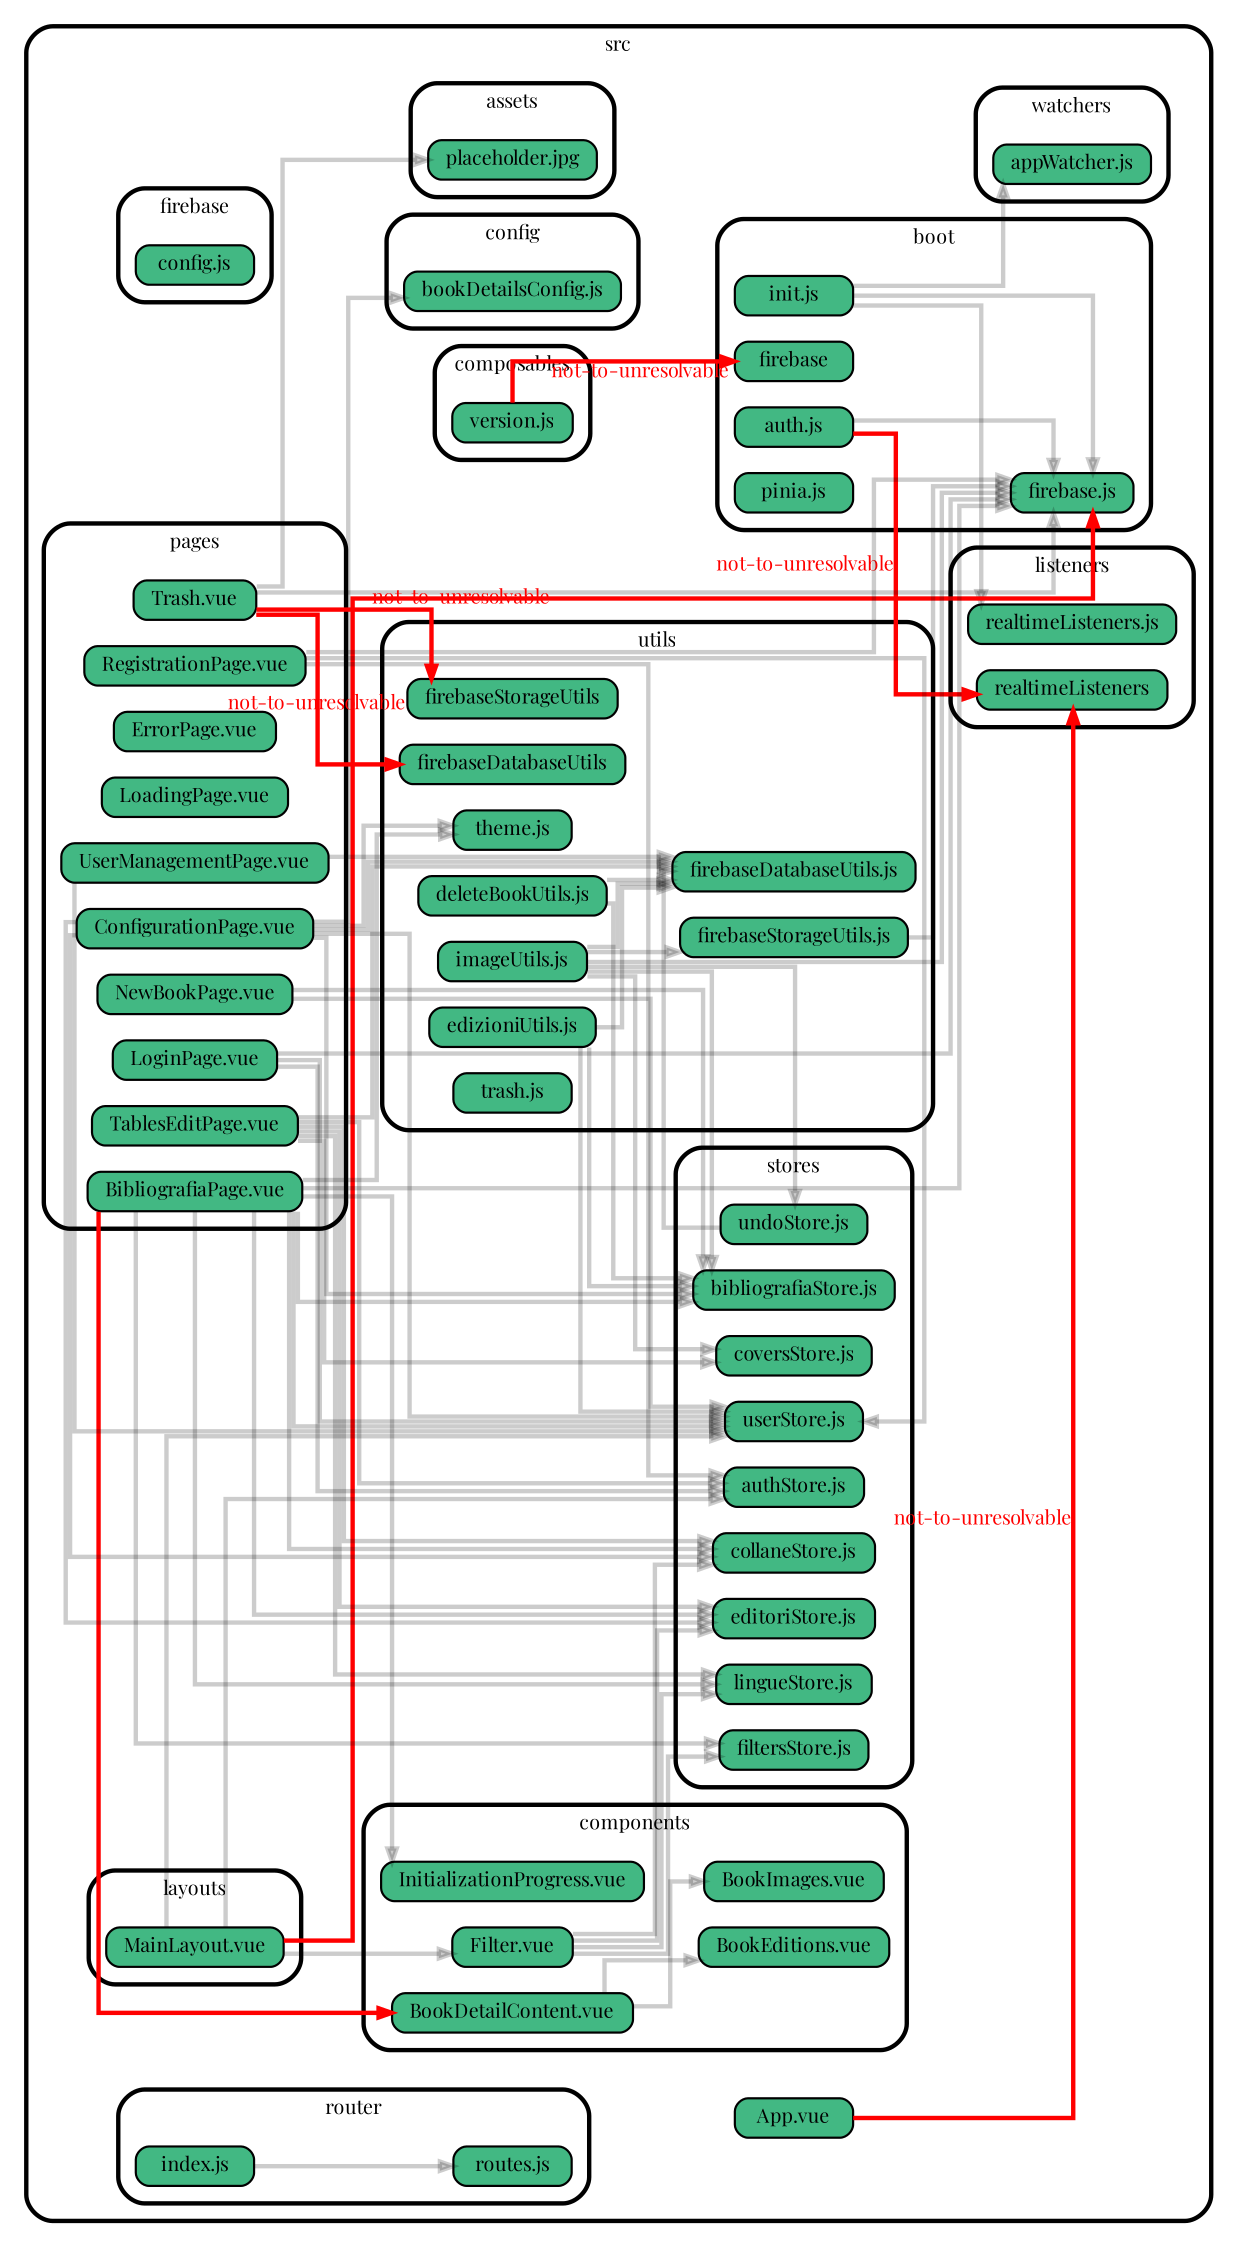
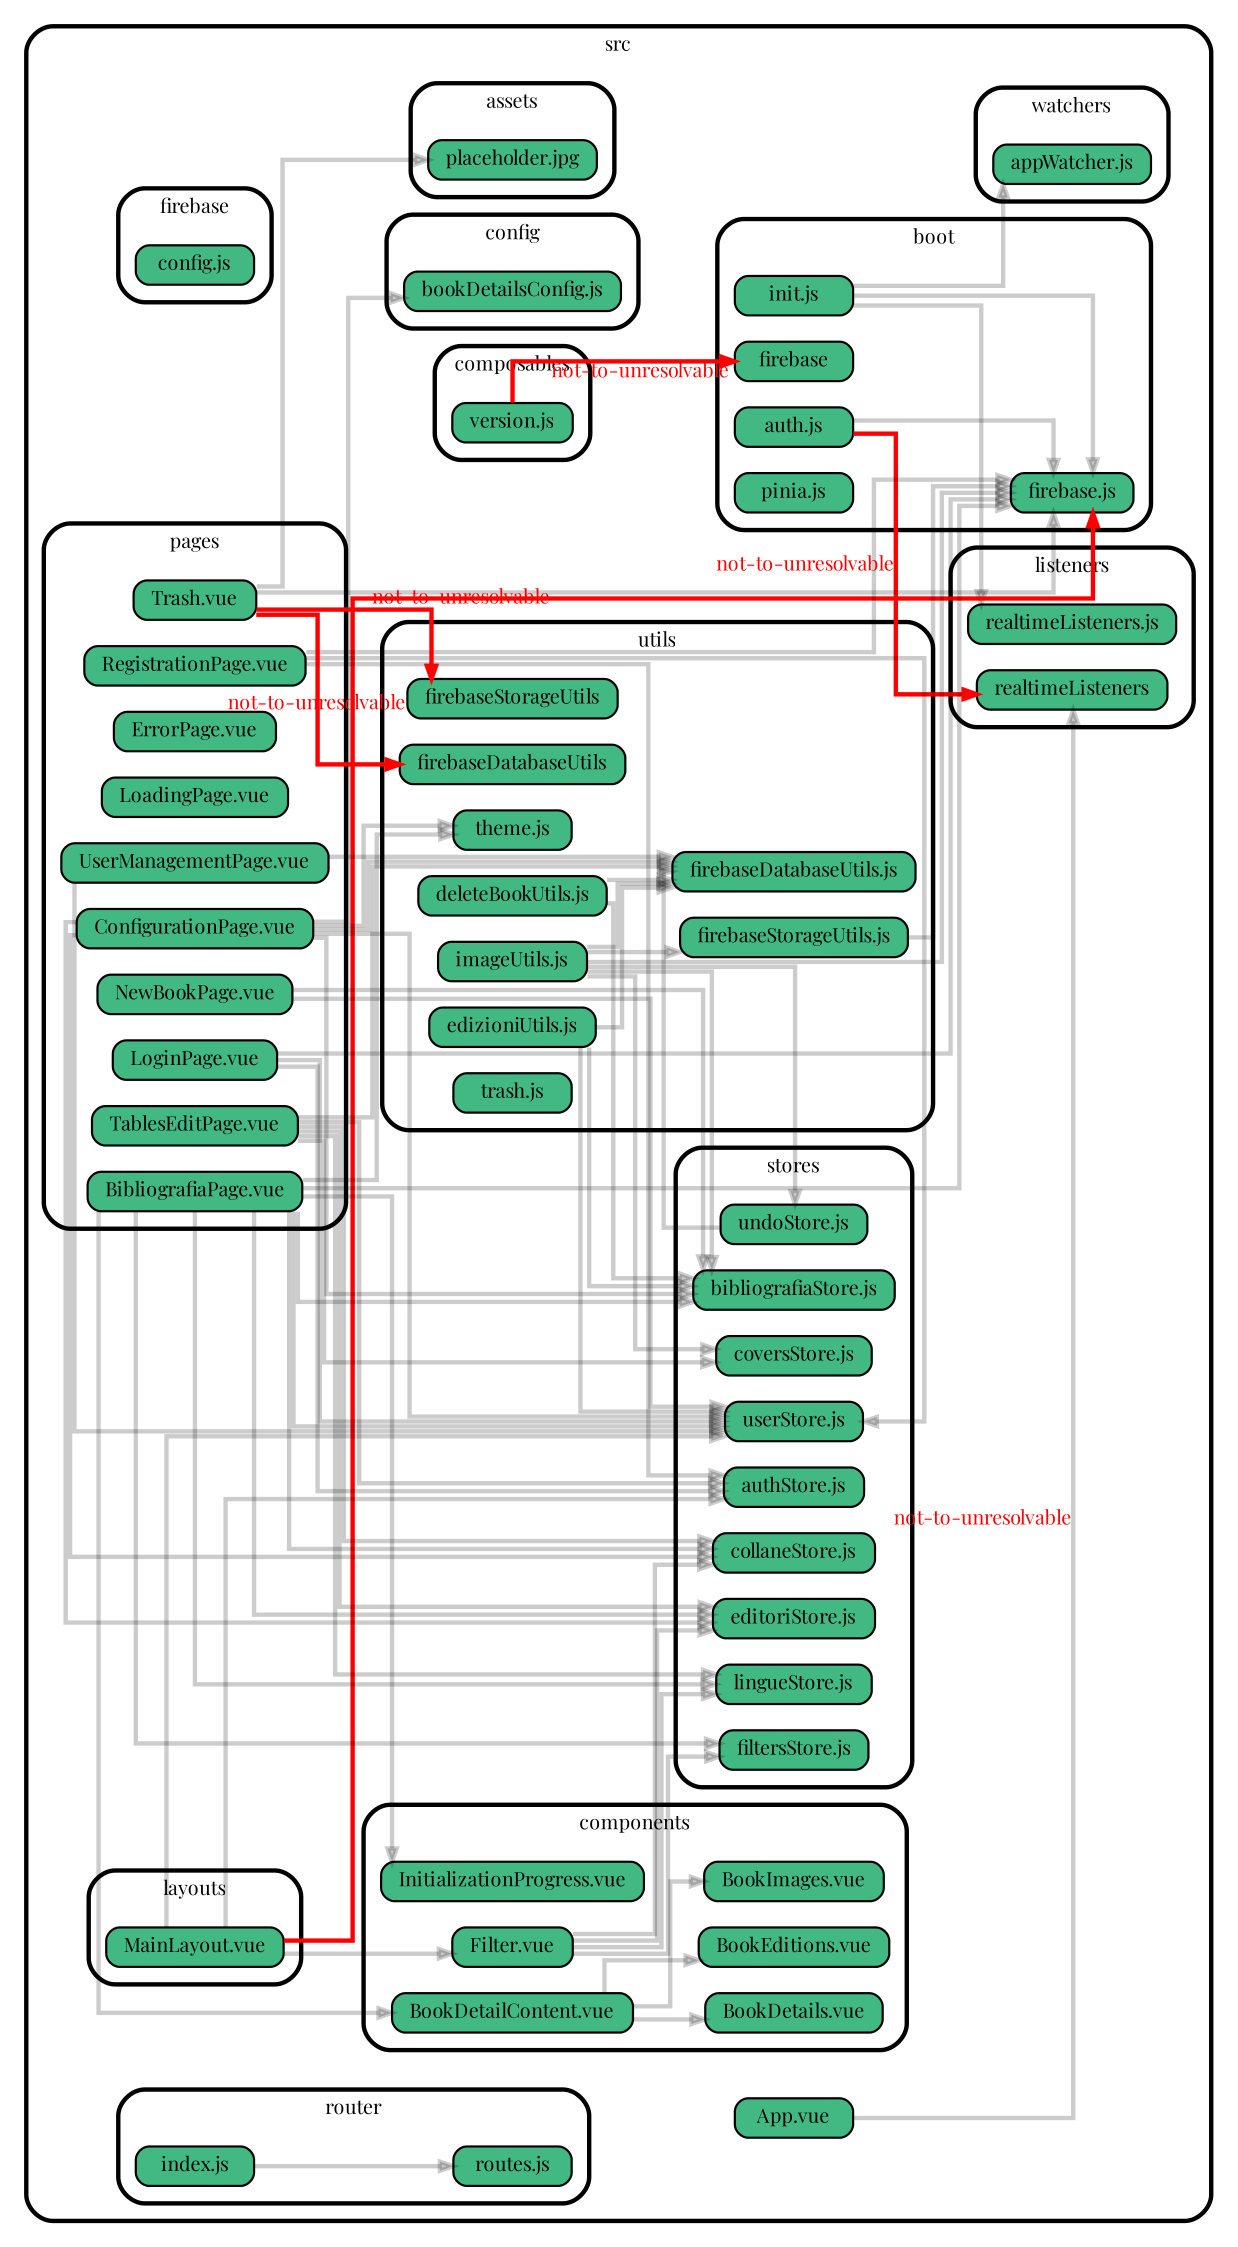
(1073, 1531) -> (1073, 1531)
(99, 1752) -> (99, 1752)
none -> (794, 2013)
